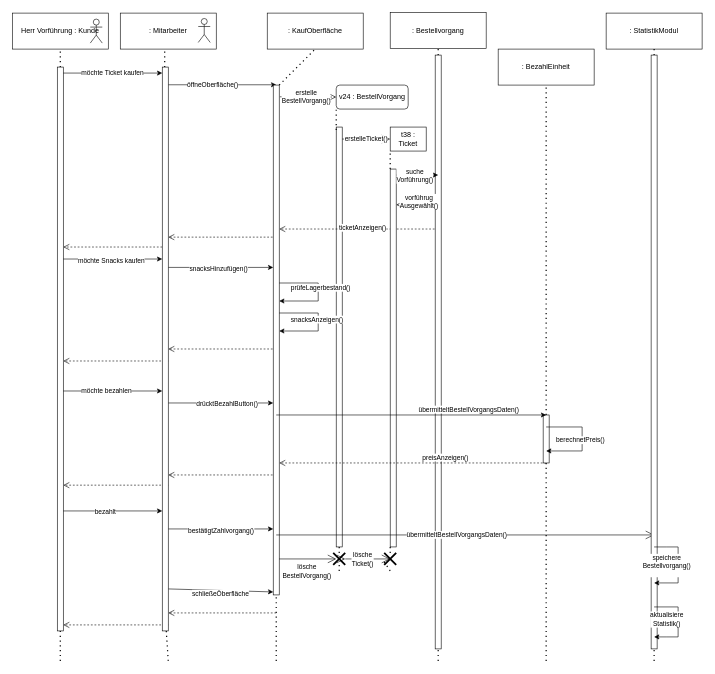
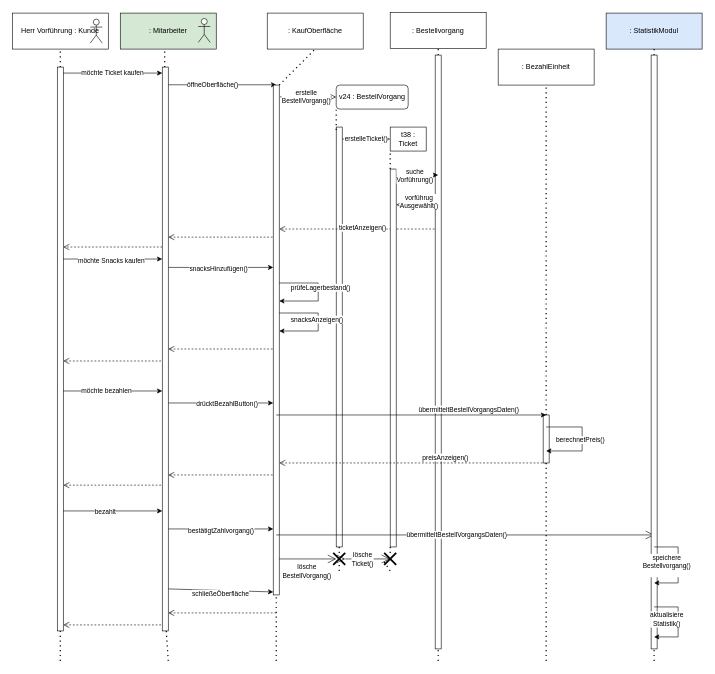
(168, 31) -> (168, 31)
(654, 31) -> (654, 31)
